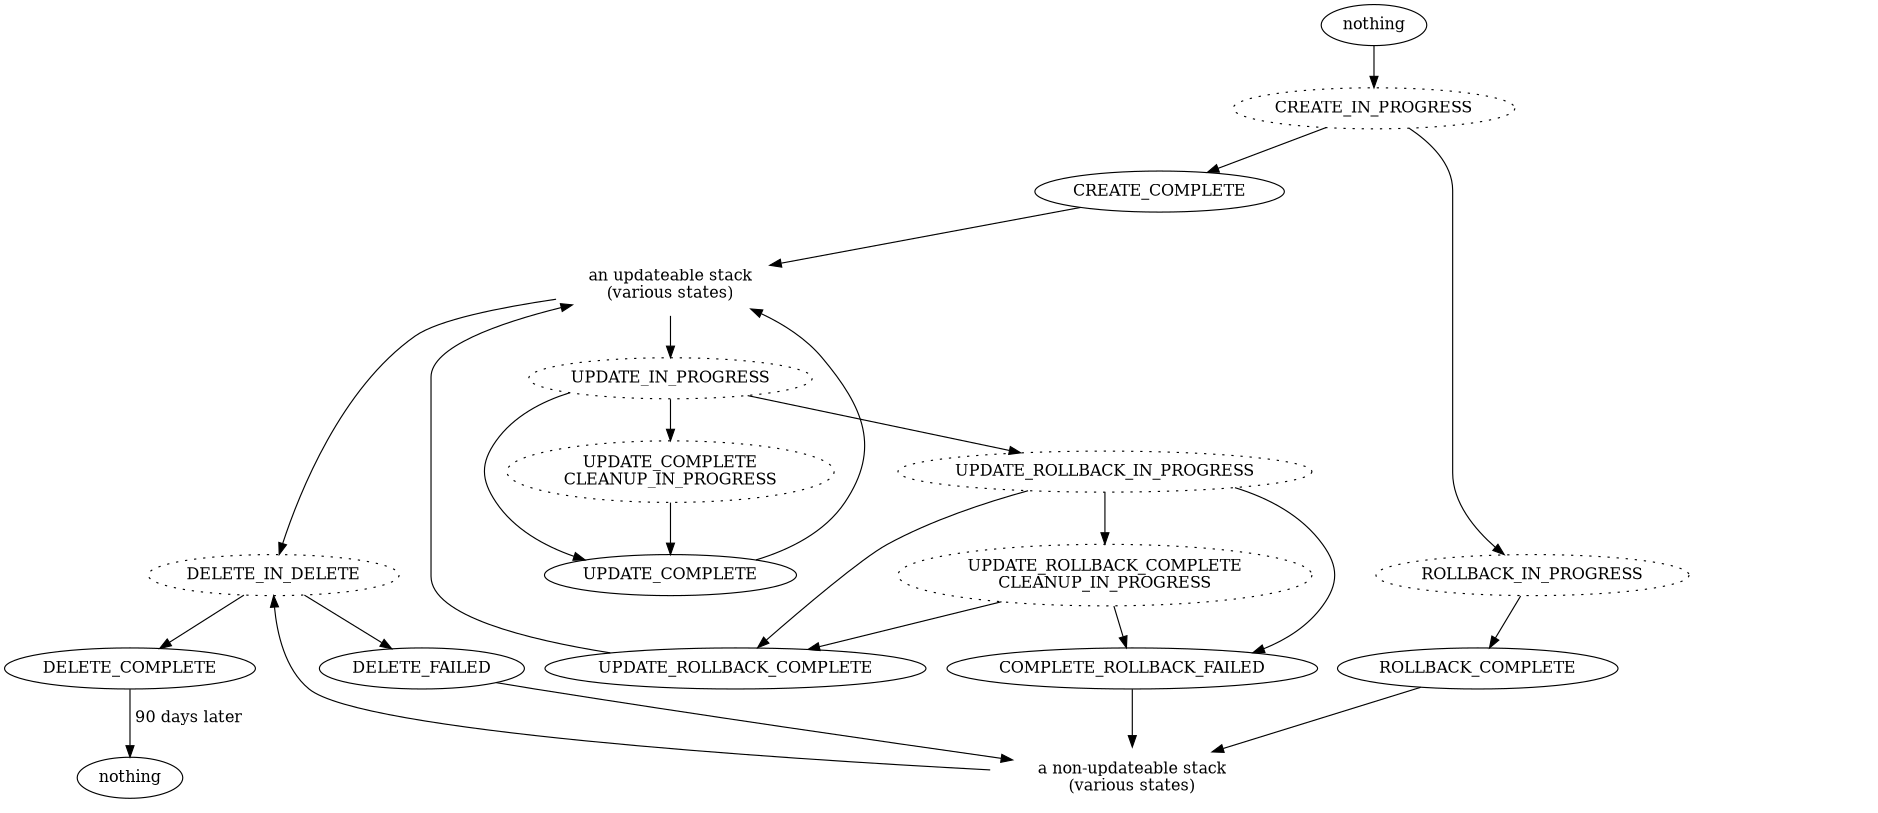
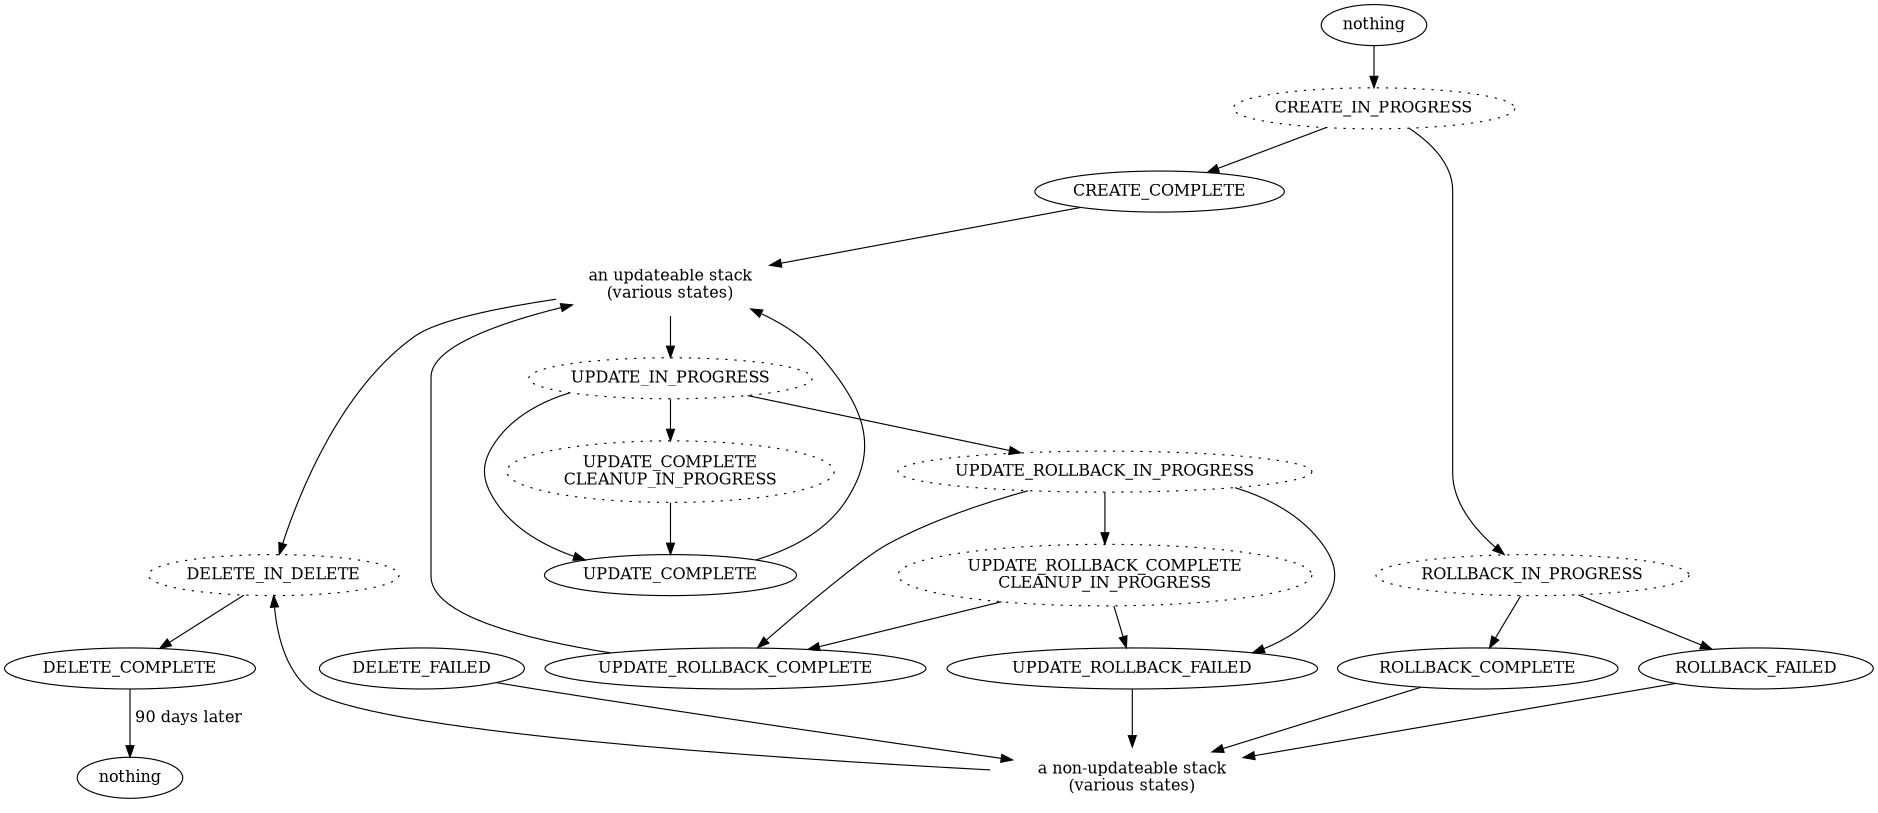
(343, 619) -> none
(1132, 668) -> (1132, 668)
none -> (1756, 668)
